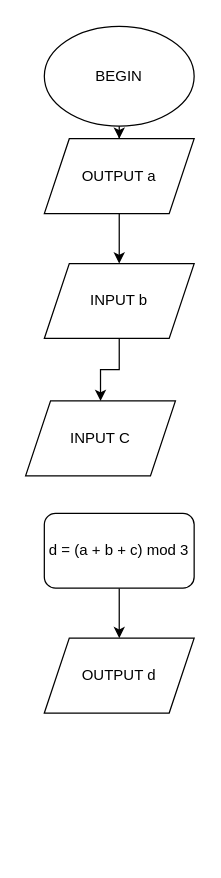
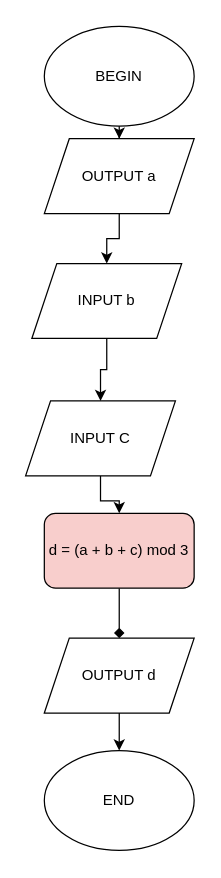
(119, 301) -> (107, 301)
none -> (101, 499)
(119, 551) -> (119, 551)
(119, 628) -> (119, 627)
none -> (119, 736)
none -> (119, 801)
